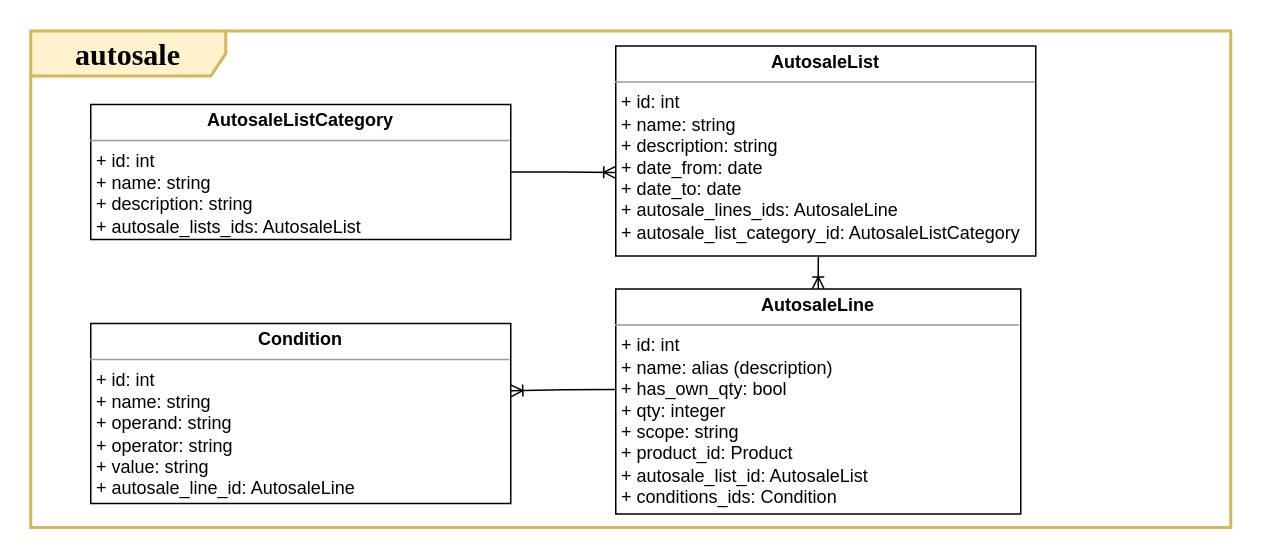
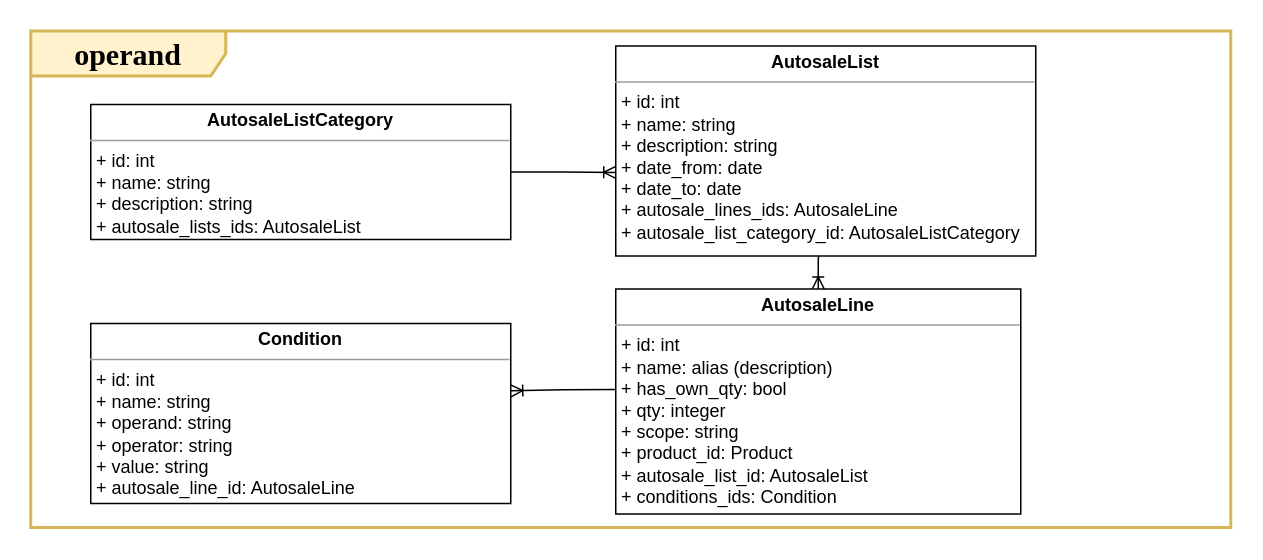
(128, 53) -> (128, 53)
